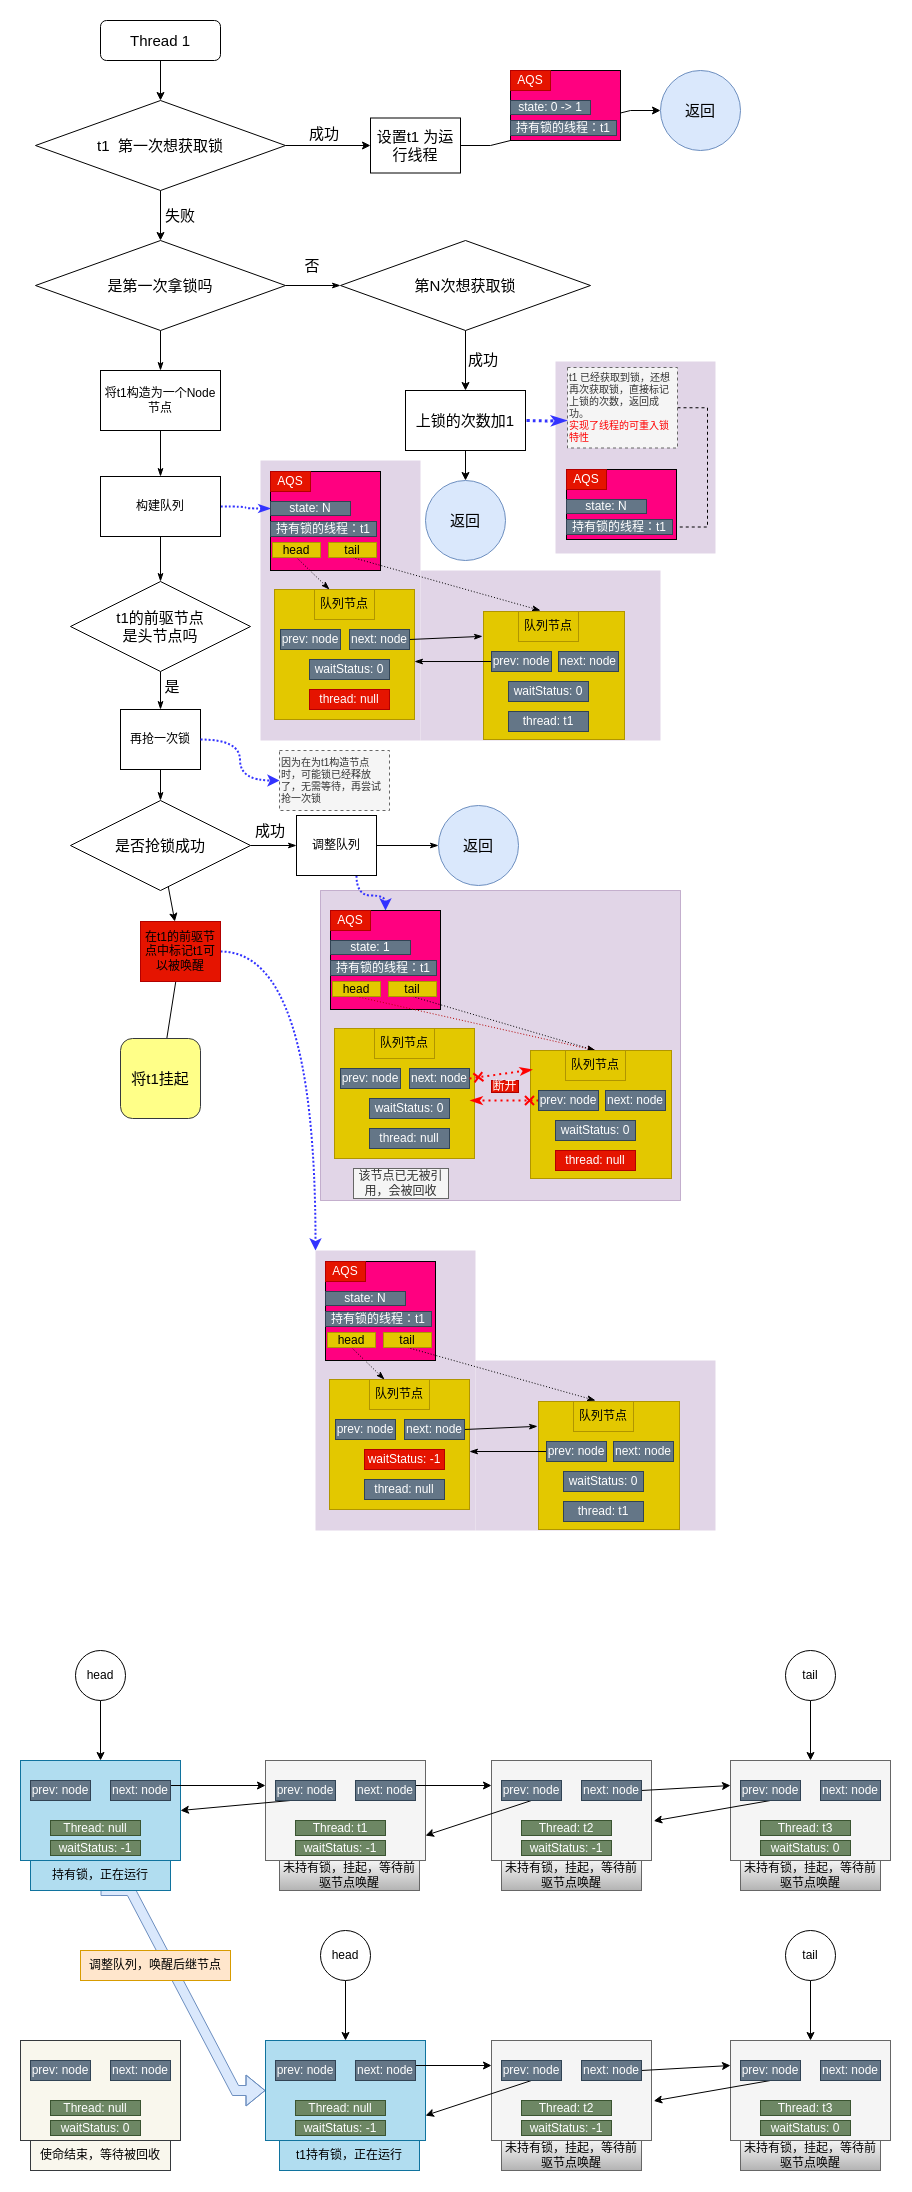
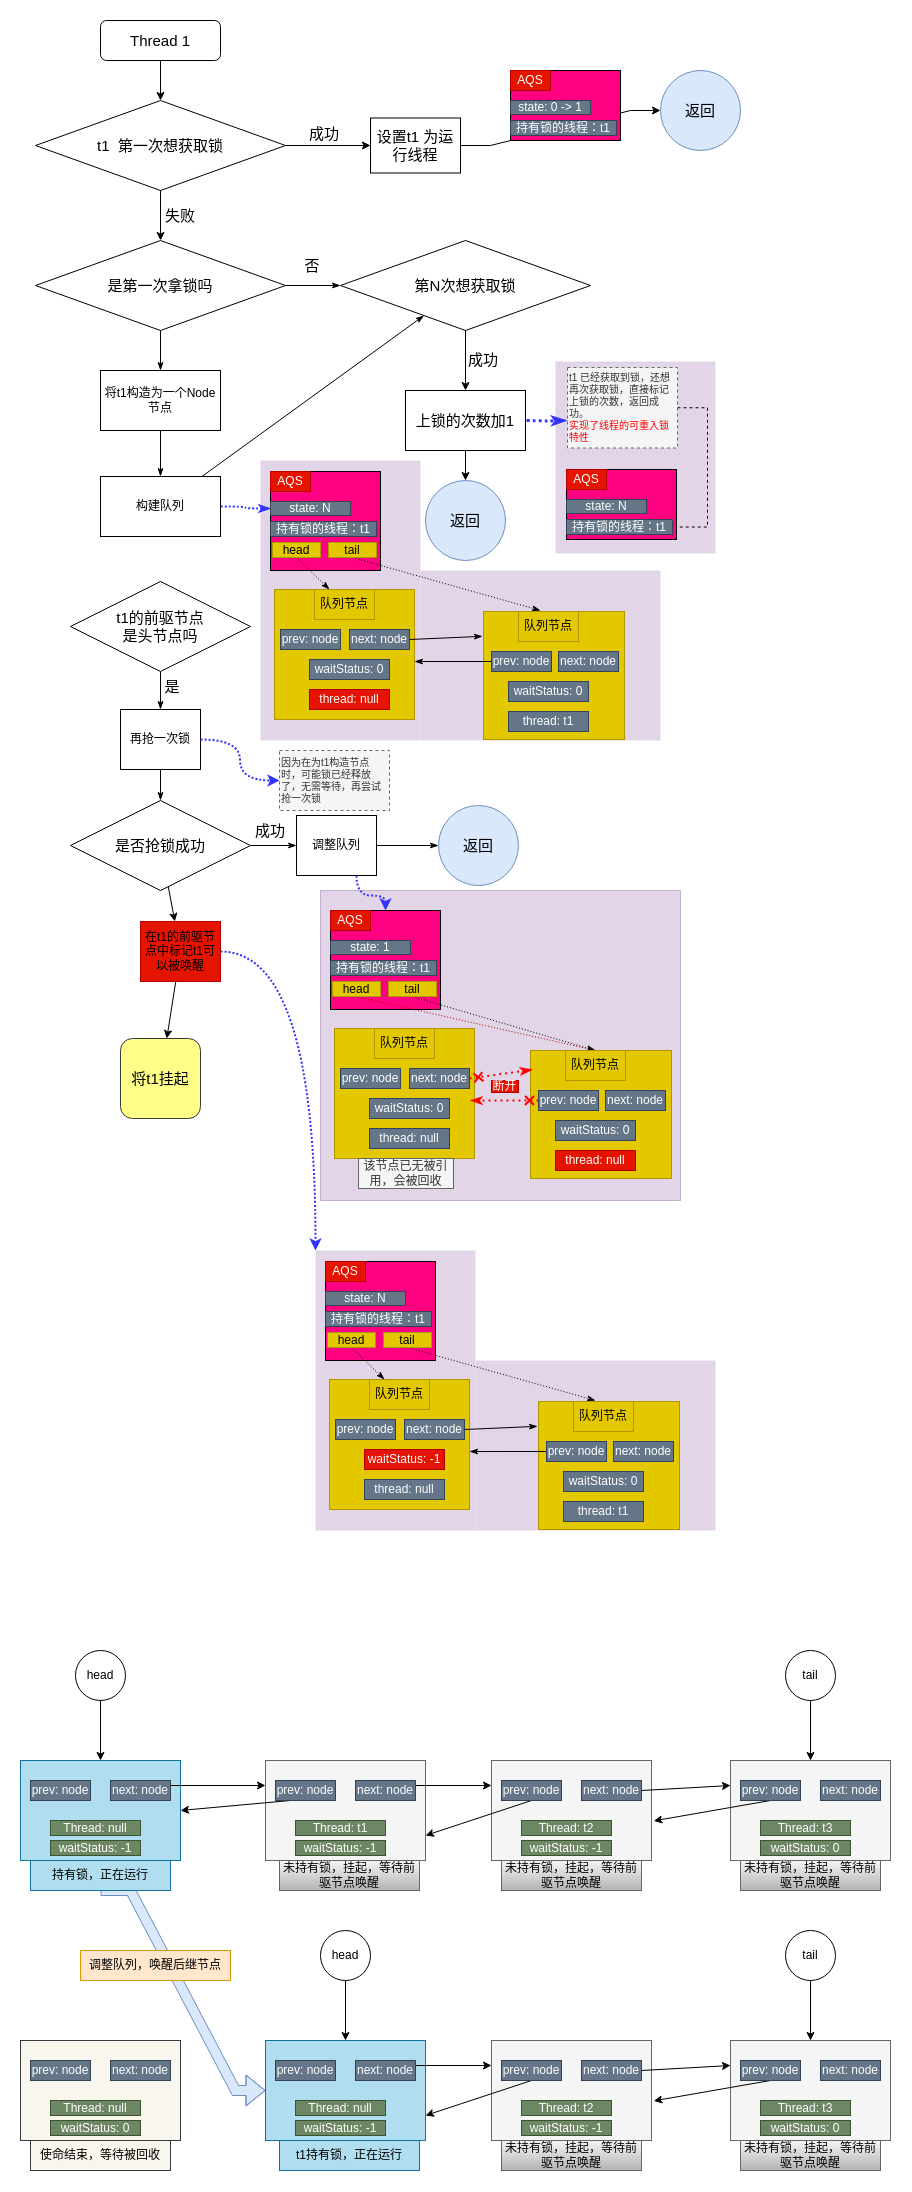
(161, 556) -> (310, 398)
(168, 1033) -> (168, 1030)
(401, 1184) -> (406, 1174)
